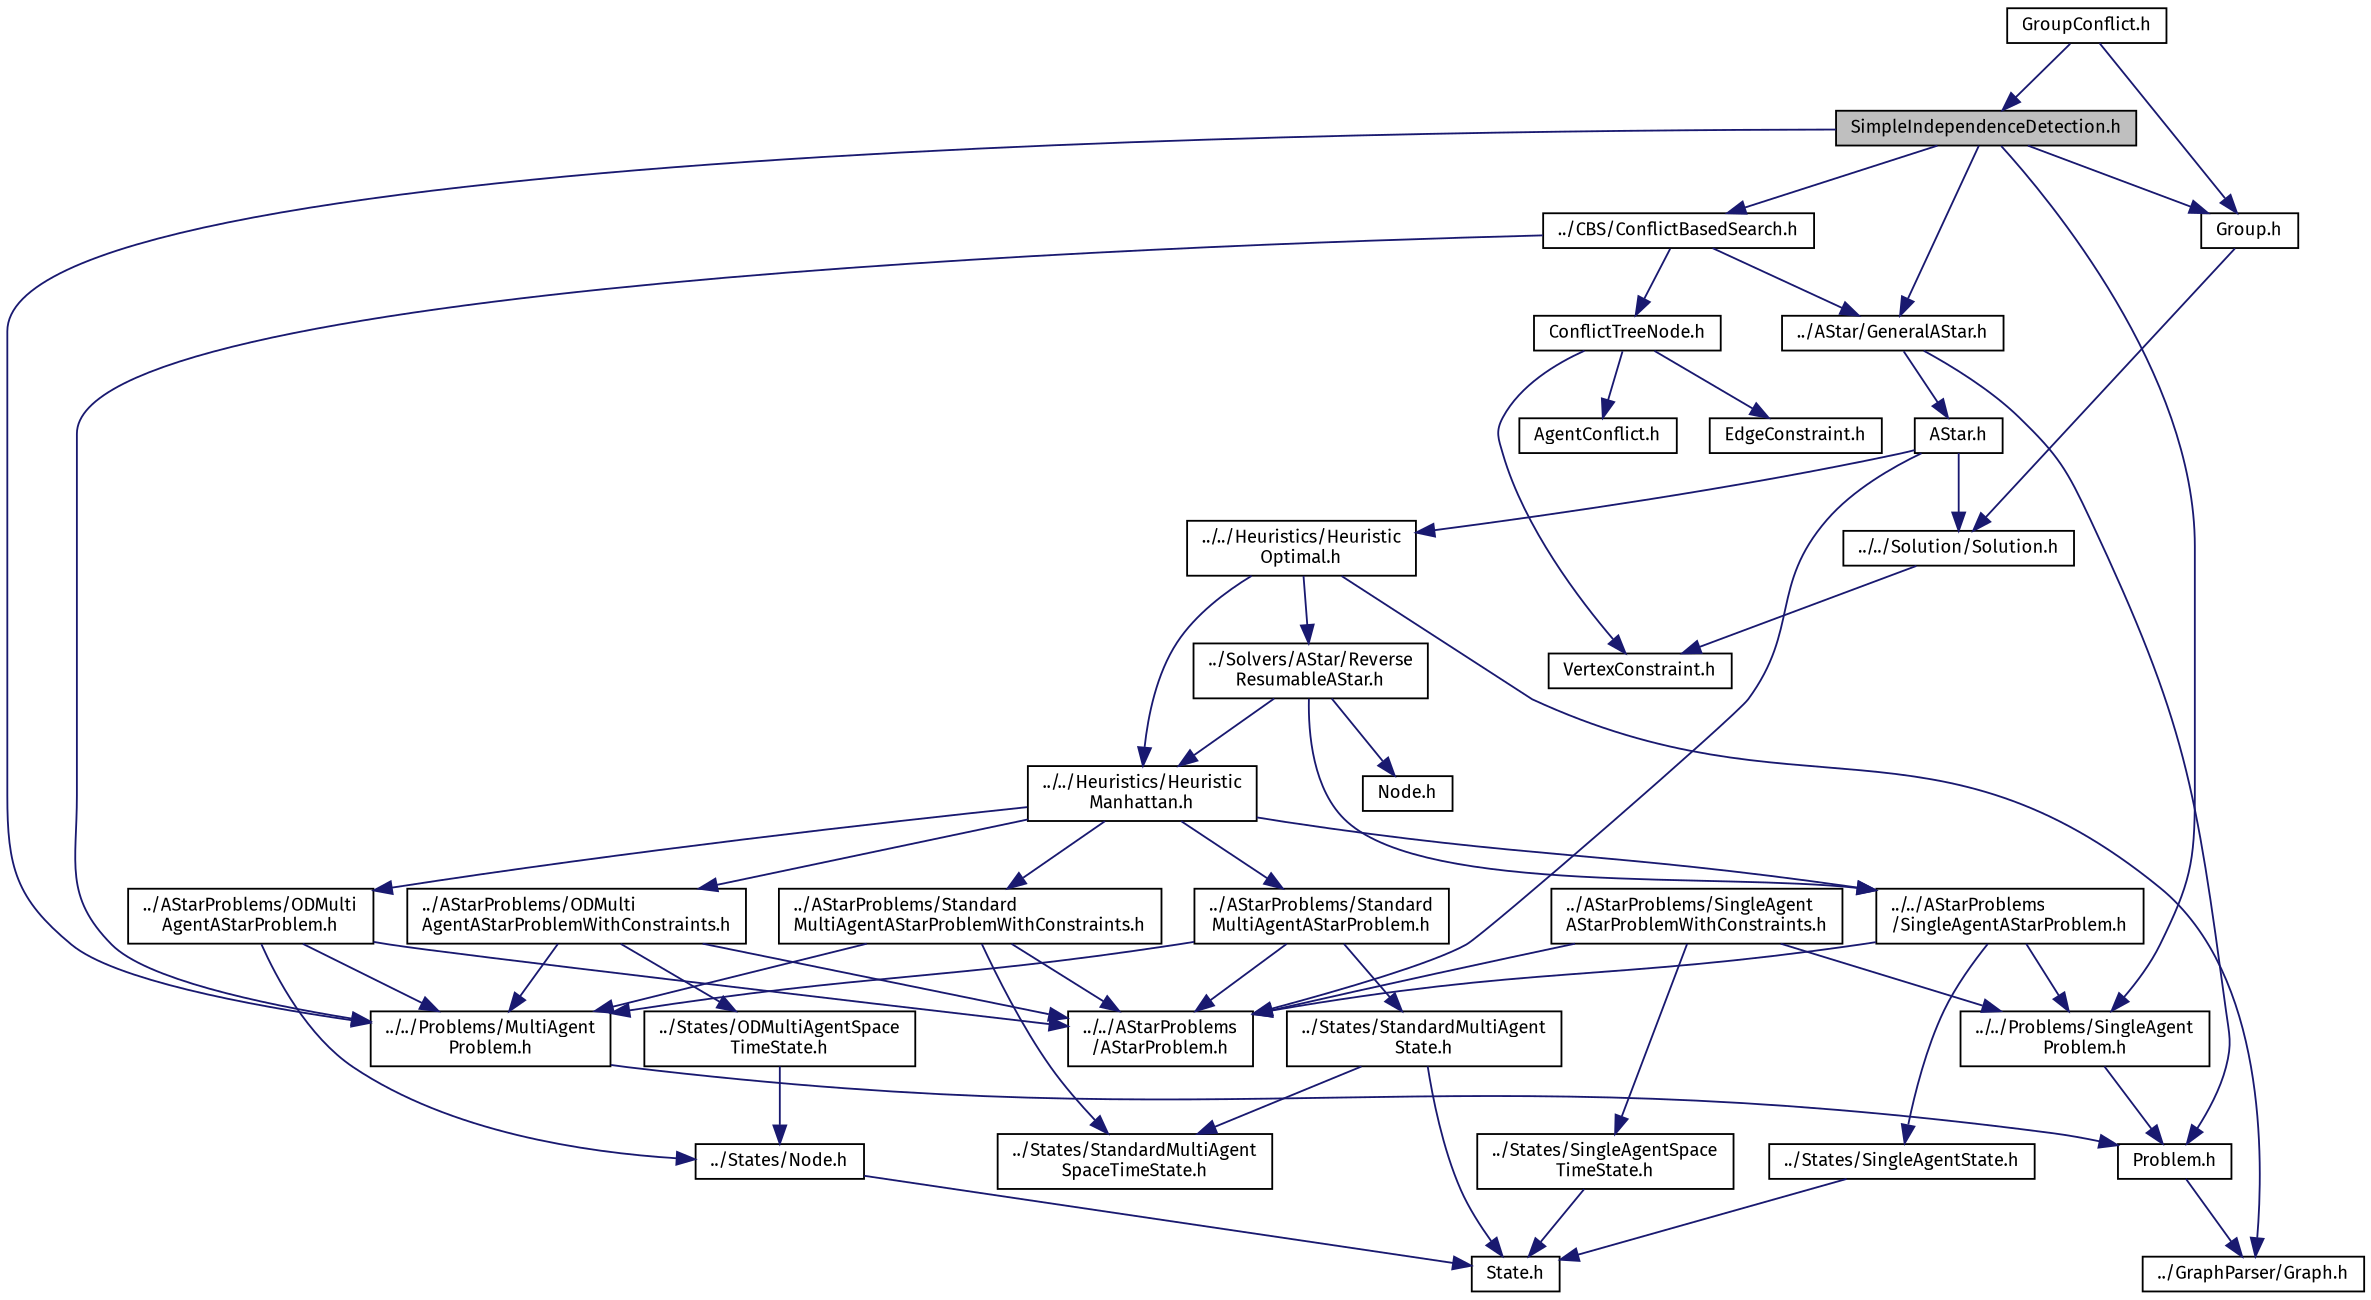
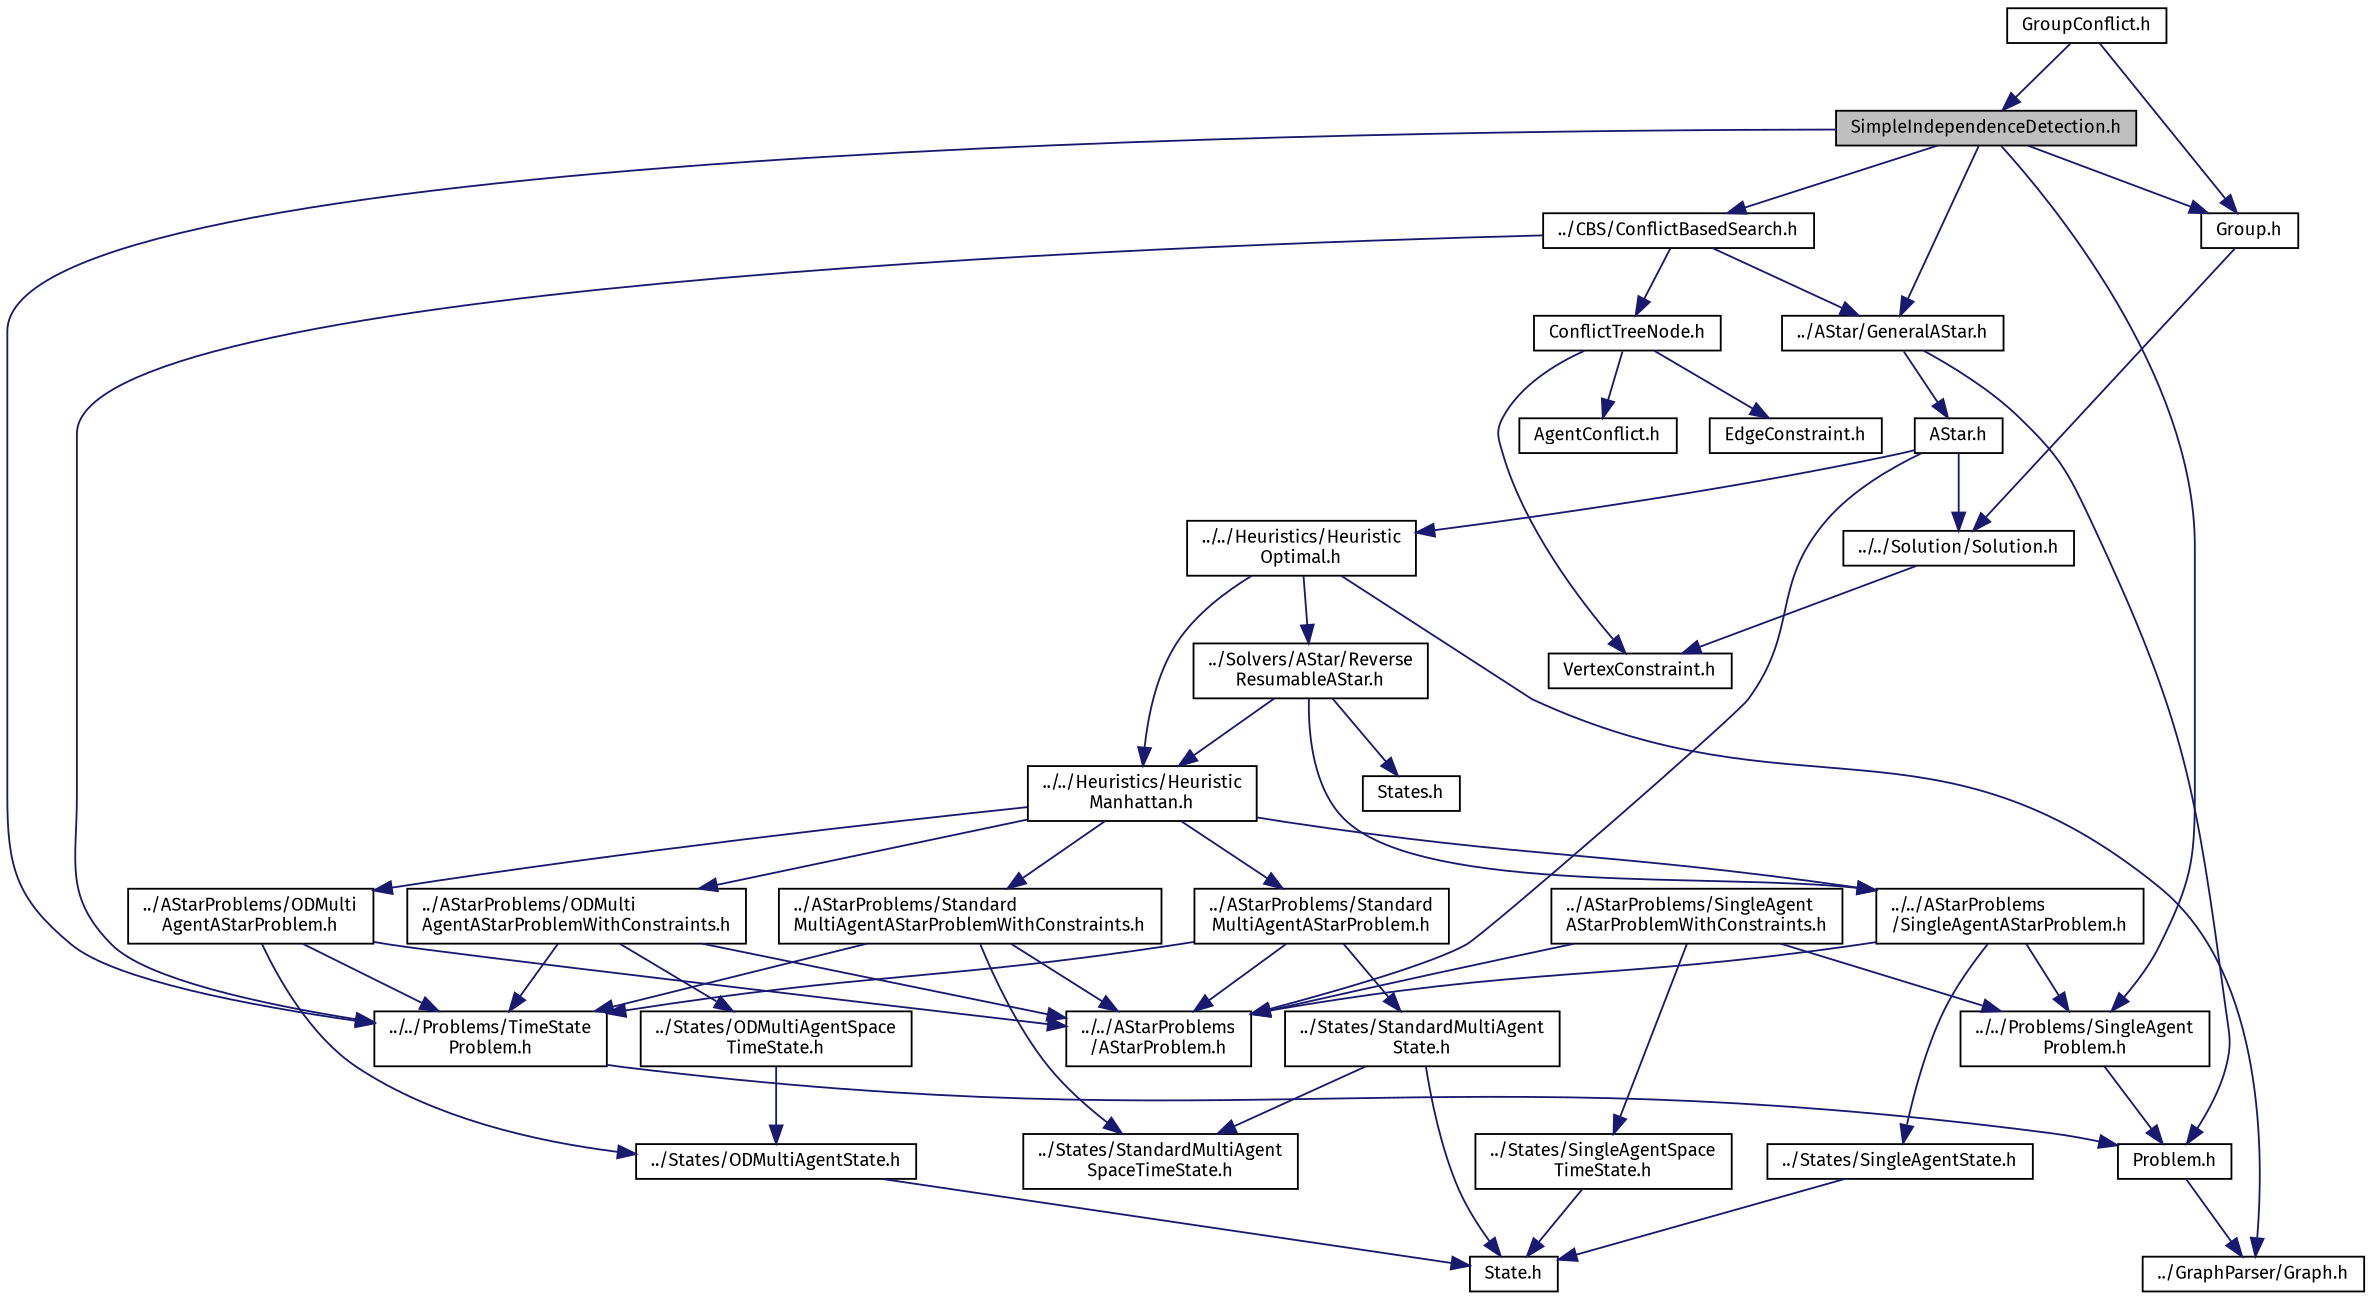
(1408, 794) -> (1411, 794)
(491, 1039) -> (491, 1039)
(780, 1161) -> (776, 1161)
